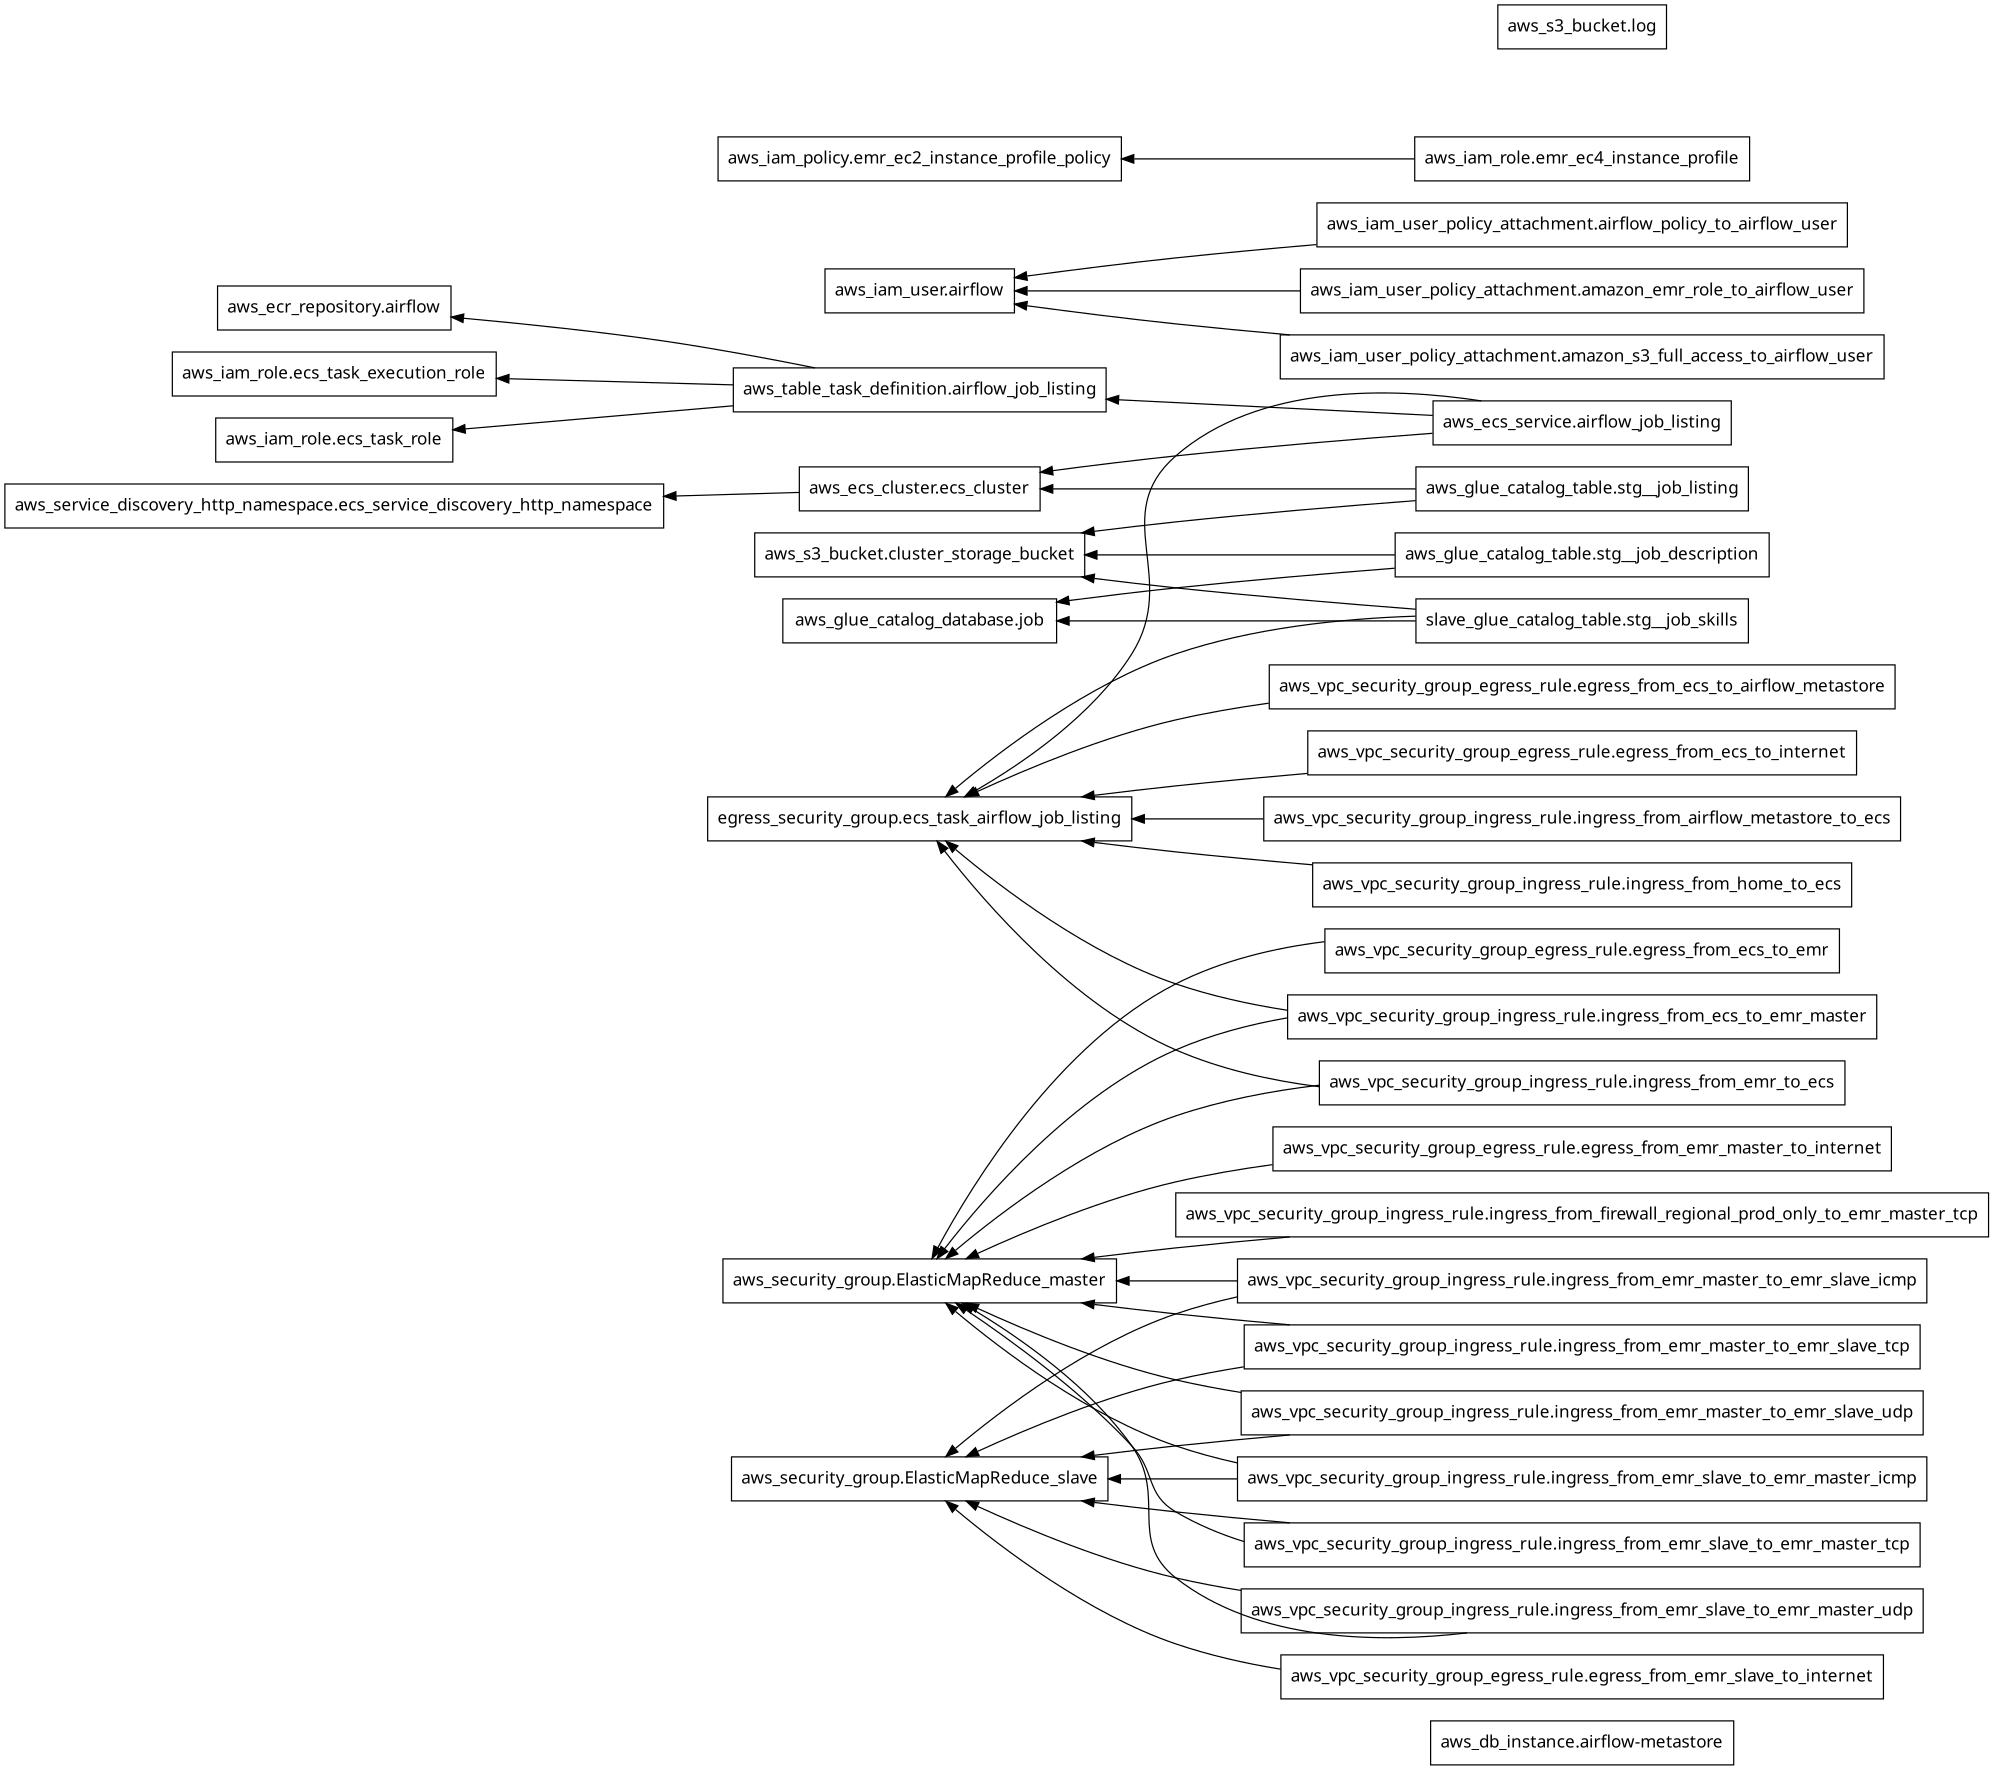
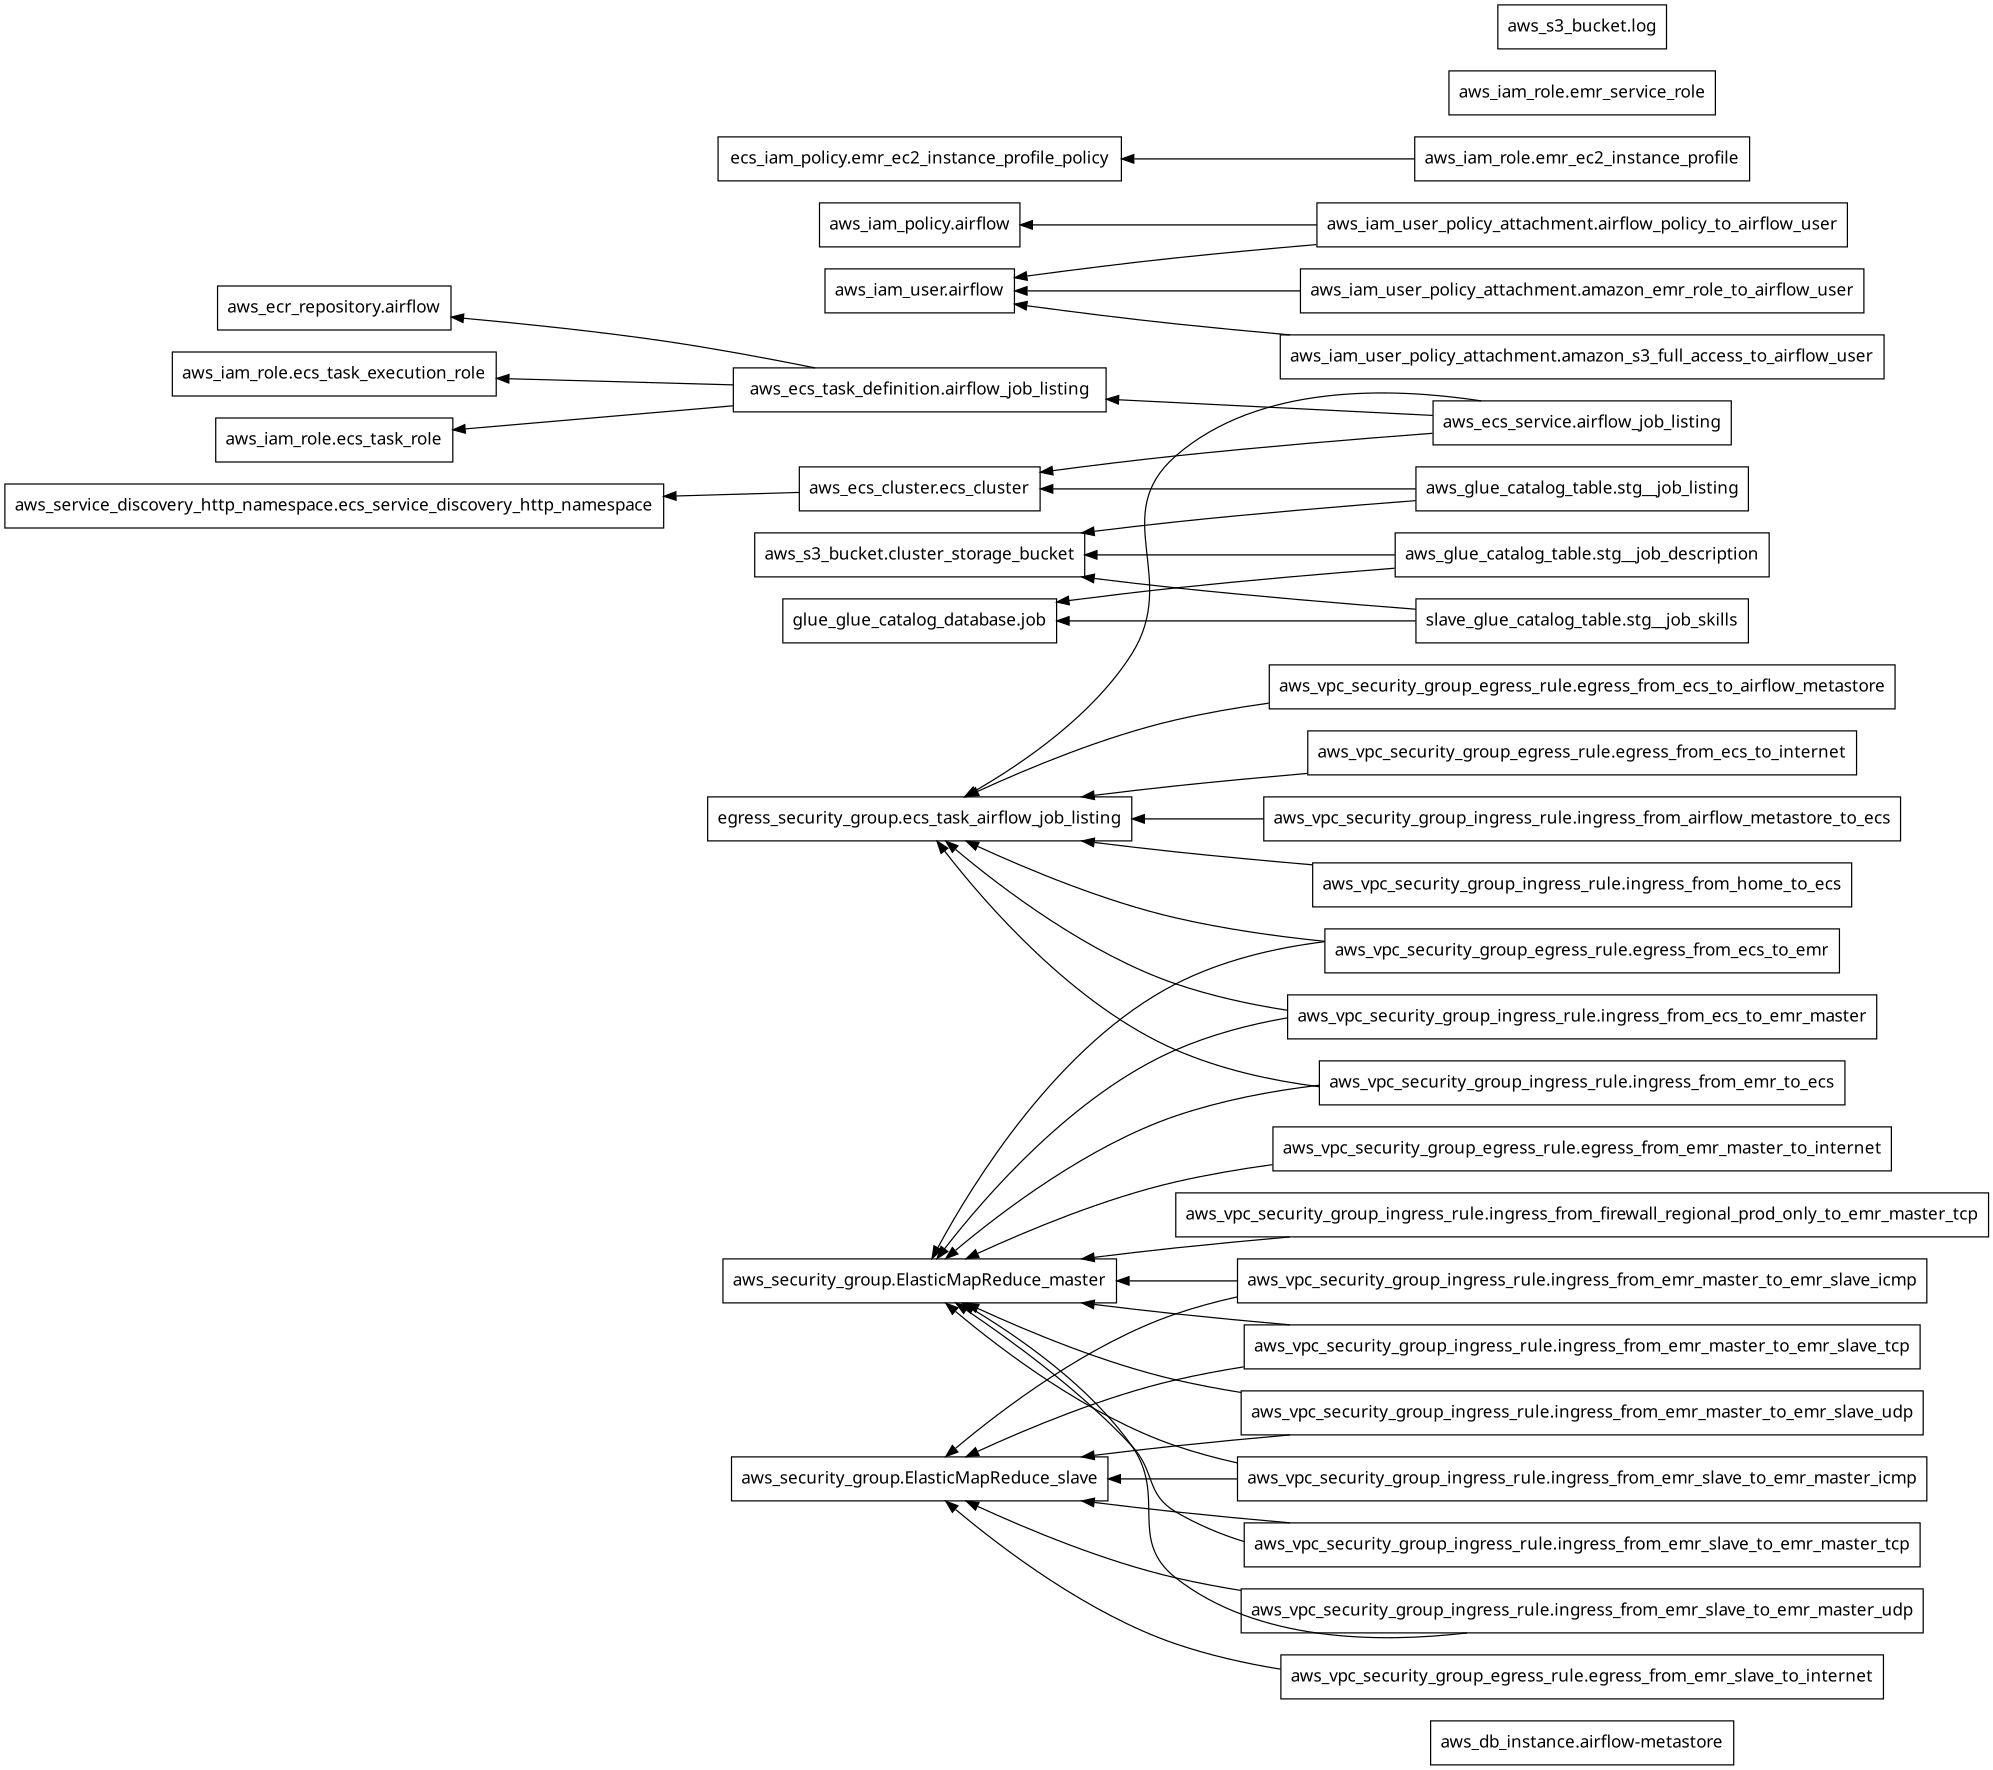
none -> (1582, 93)
(920, 159) -> (920, 159)
(1582, 159) -> (1582, 159)
none -> (920, 225)
(920, 390) -> (920, 390)
(920, 621) -> (920, 621)
(1168, 657) -> (1147, 910)
